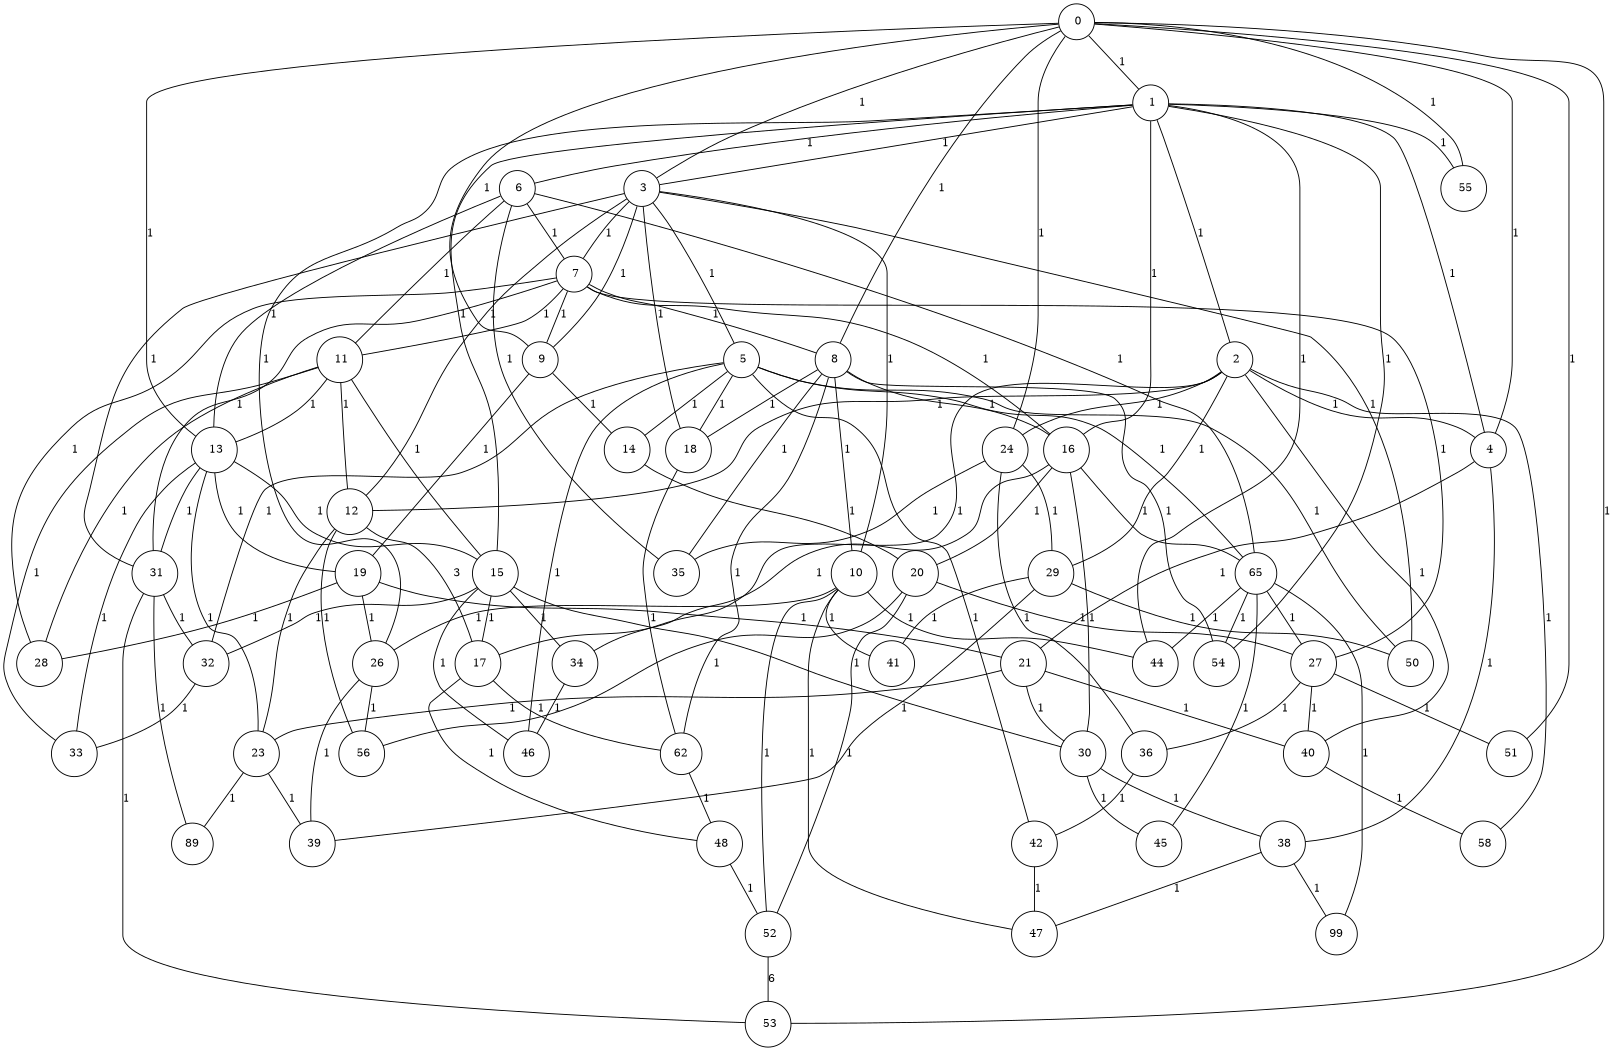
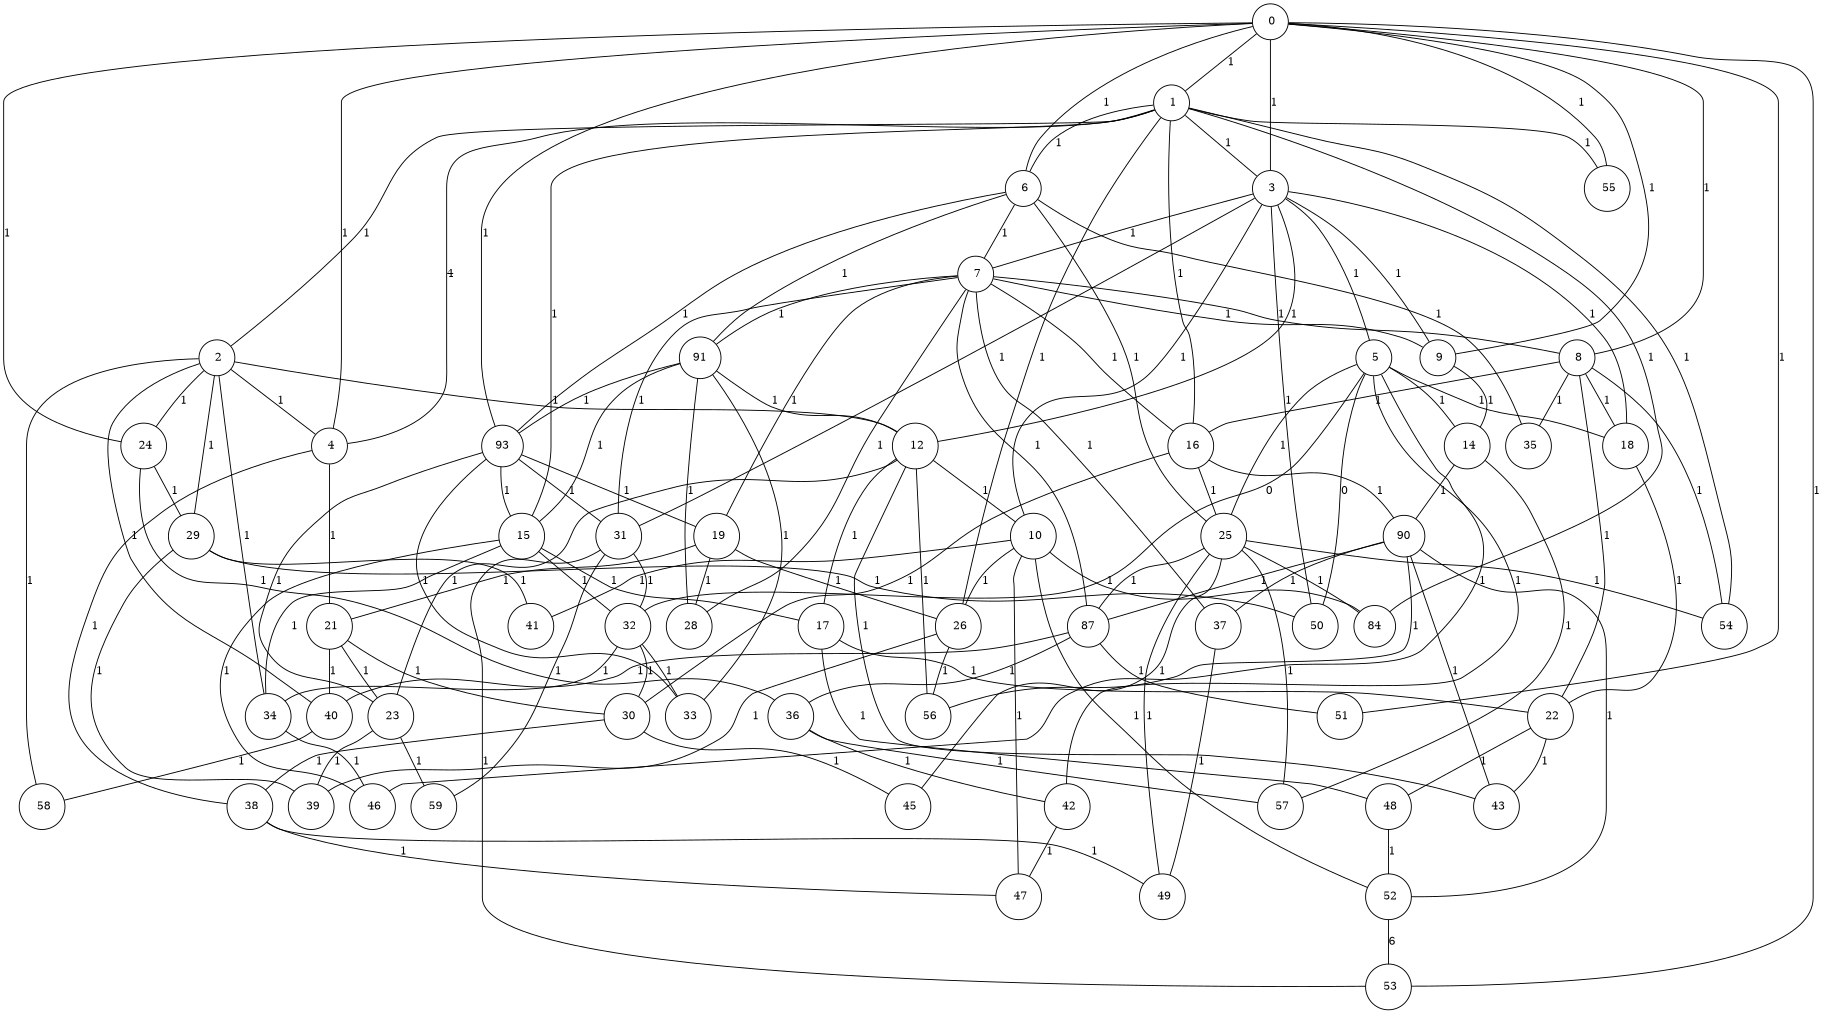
none -> (1122, 75)
(1453, 274) -> (450, 274)
(340, 360) -> (700, 358)
(214, 450) -> (502, 446)
(843, 464) -> (974, 491)
(451, 465) -> (813, 362)
(269, 512) -> (1269, 491)
(1317, 512) -> (1345, 491)
(878, 526) -> none
(786, 567) -> none
(457, 573) -> (855, 536)
(915, 573) -> (1404, 536)
(1256, 573) -> (1224, 536)
none -> (1218, 626)
(788, 663) -> (647, 674)
(1155, 664) -> (1375, 626)
(1314, 664) -> (1088, 626)
none -> (492, 690)
(681, 754) -> (1550, 716)
none -> (1280, 807)
none -> (1496, 807)
(192, 844) -> (434, 807)
(1336, 934) -> (1162, 897)
